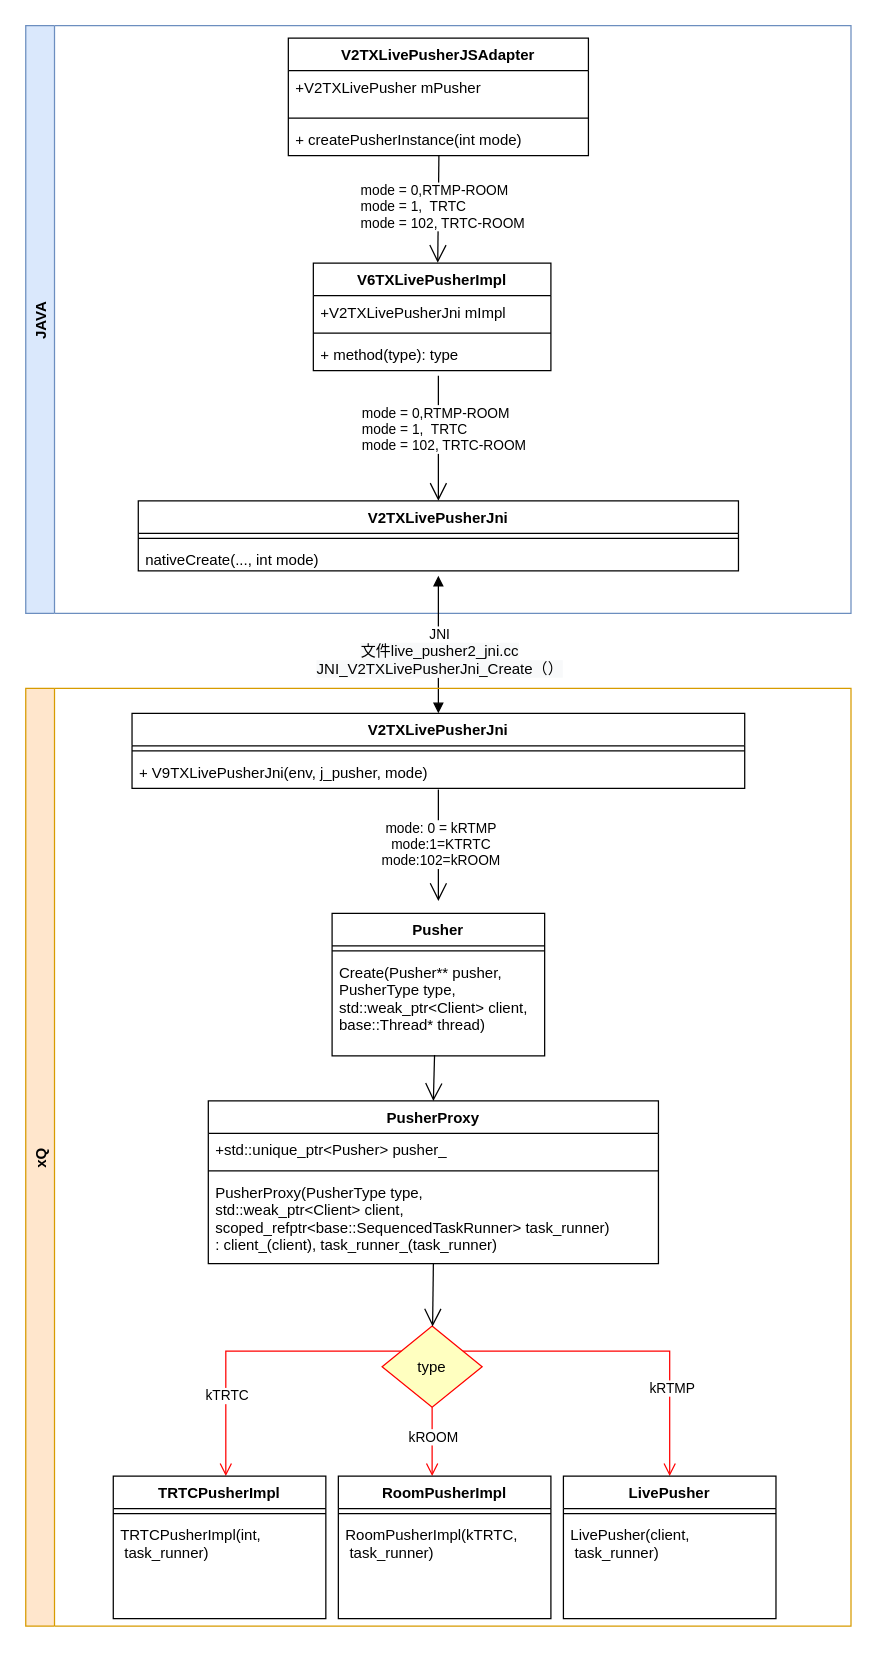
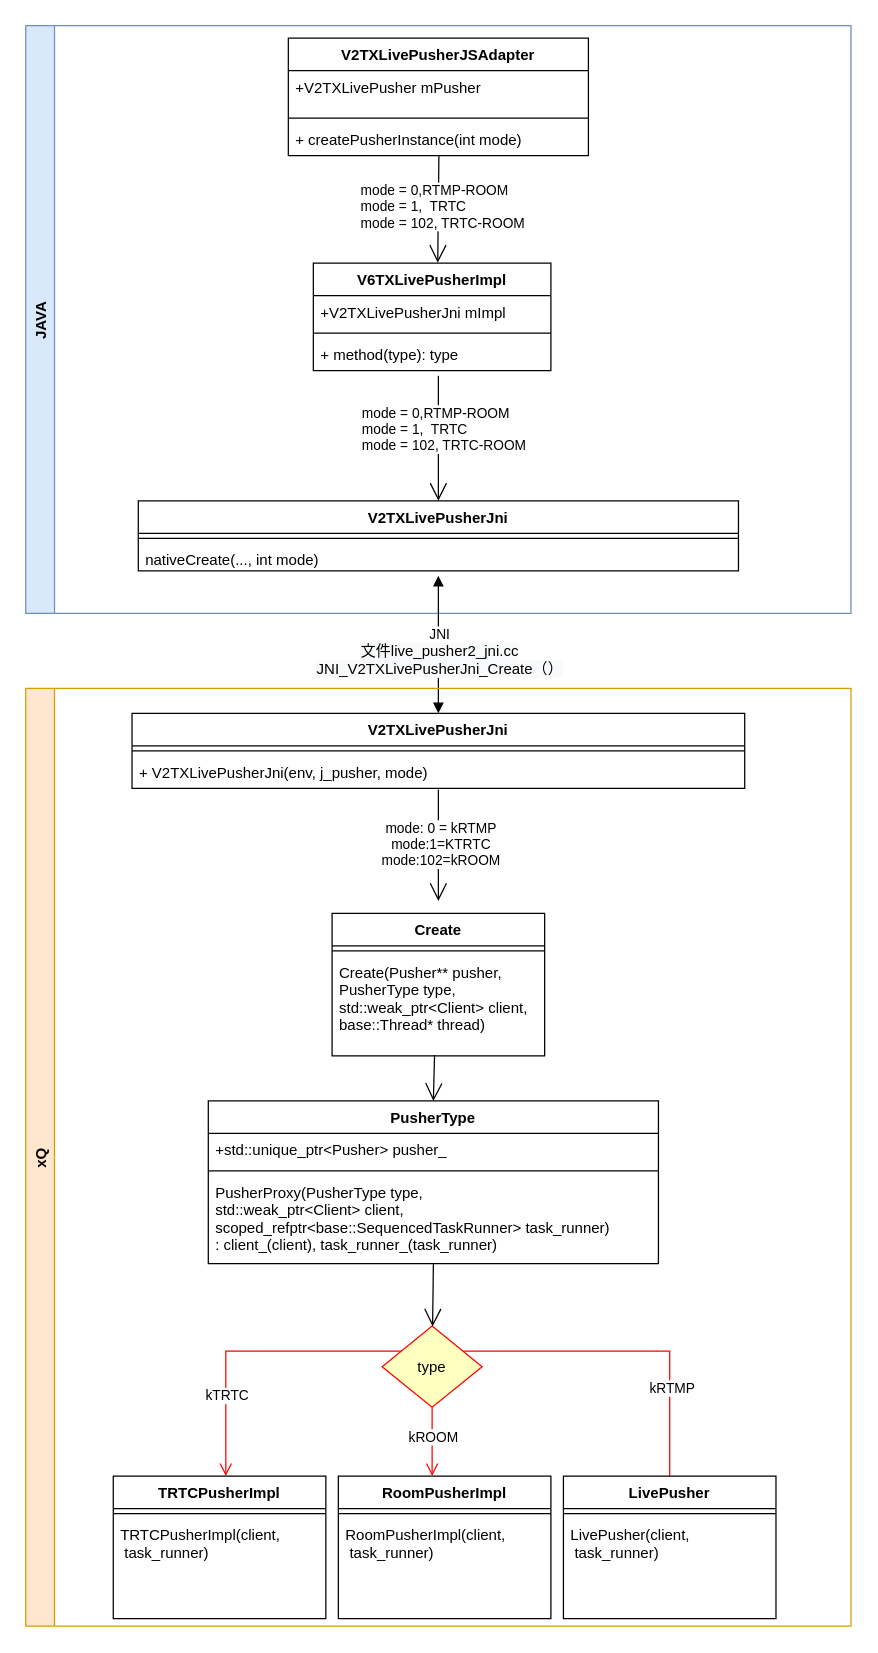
(295, 773) -> (295, 773)
(438, 930) -> (438, 930)
(433, 1118) -> (433, 1118)
(669, 1470) -> (669, 1471)
(194, 1535) -> (205, 1535)
(429, 1535) -> (430, 1535)
